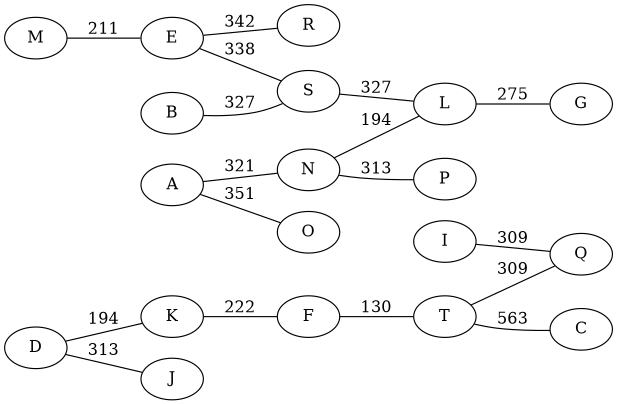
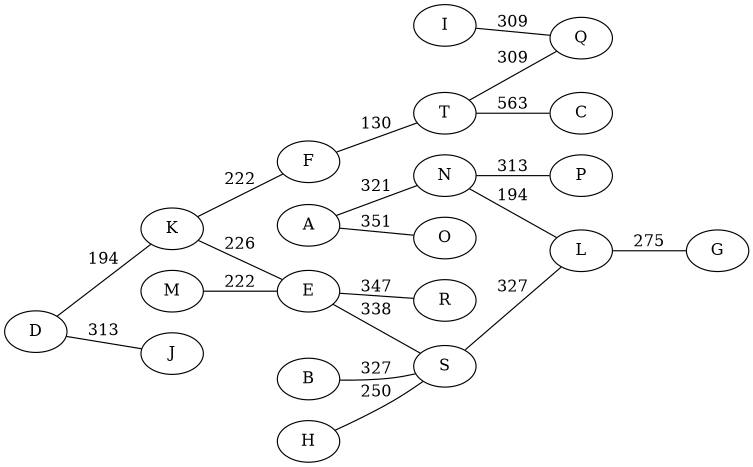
(240, 23) -> (377, 287)
(104, 29) -> (240, 283)
none -> (240, 260)
none -> (309, 441)
